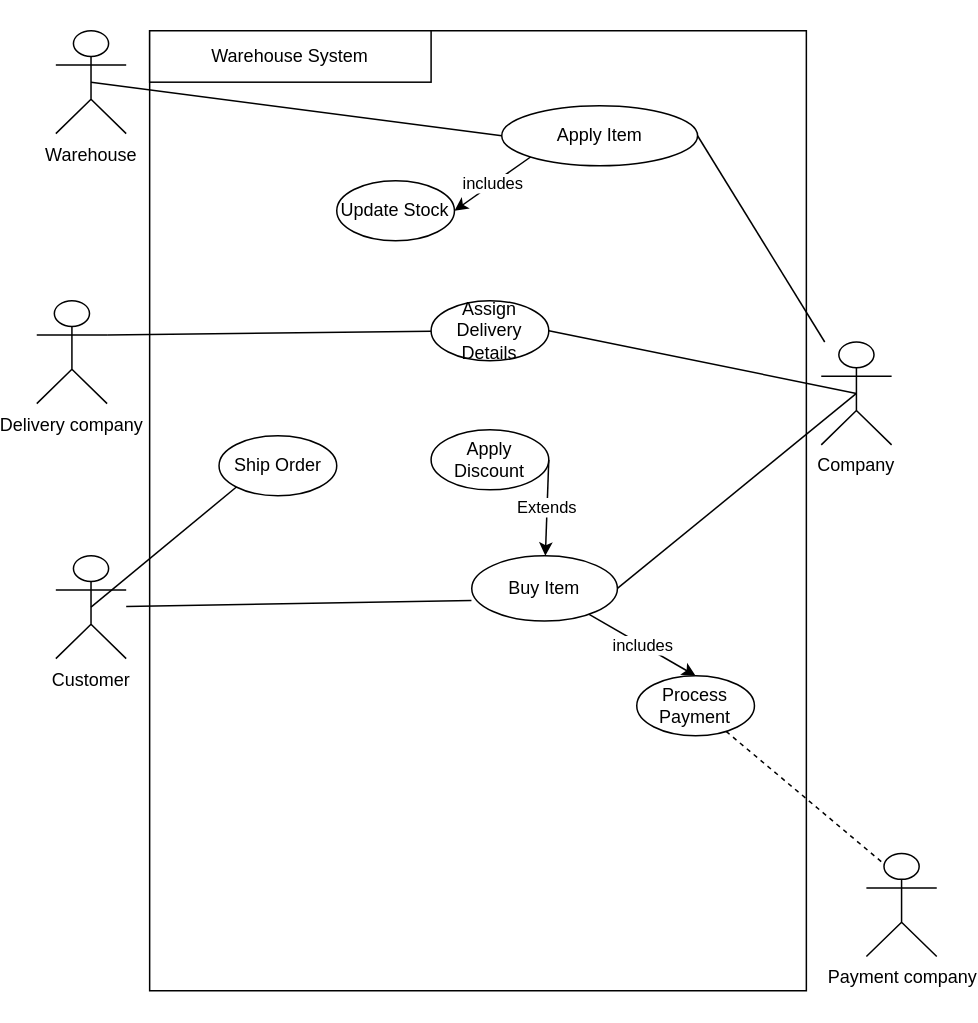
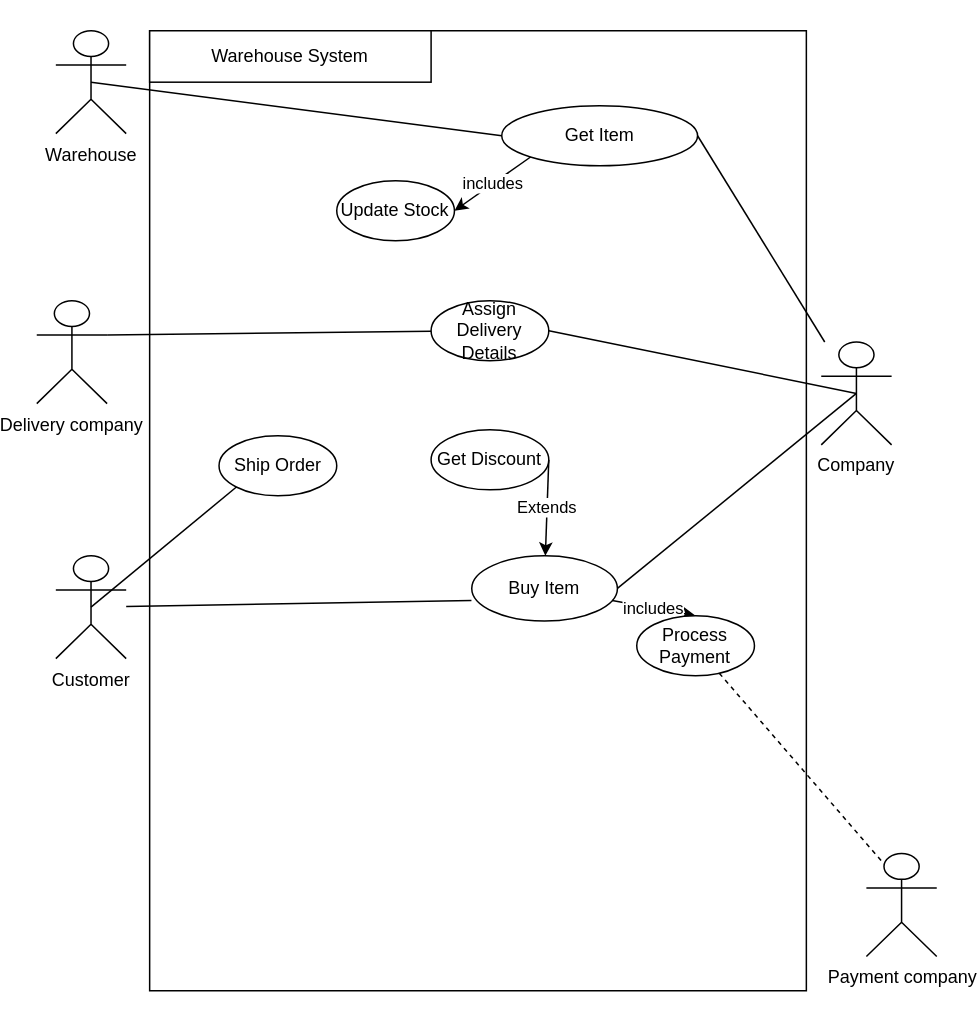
(600, 136) -> (600, 136)
(490, 460) -> (490, 460)
(696, 706) -> (696, 646)
